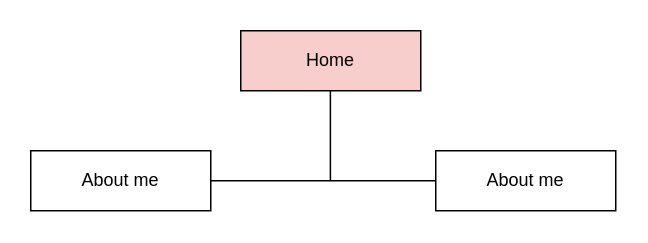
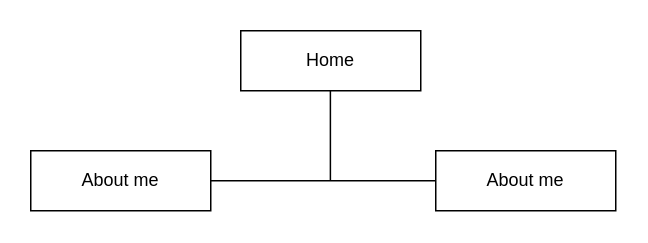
(331, 61) -> (331, 61)
